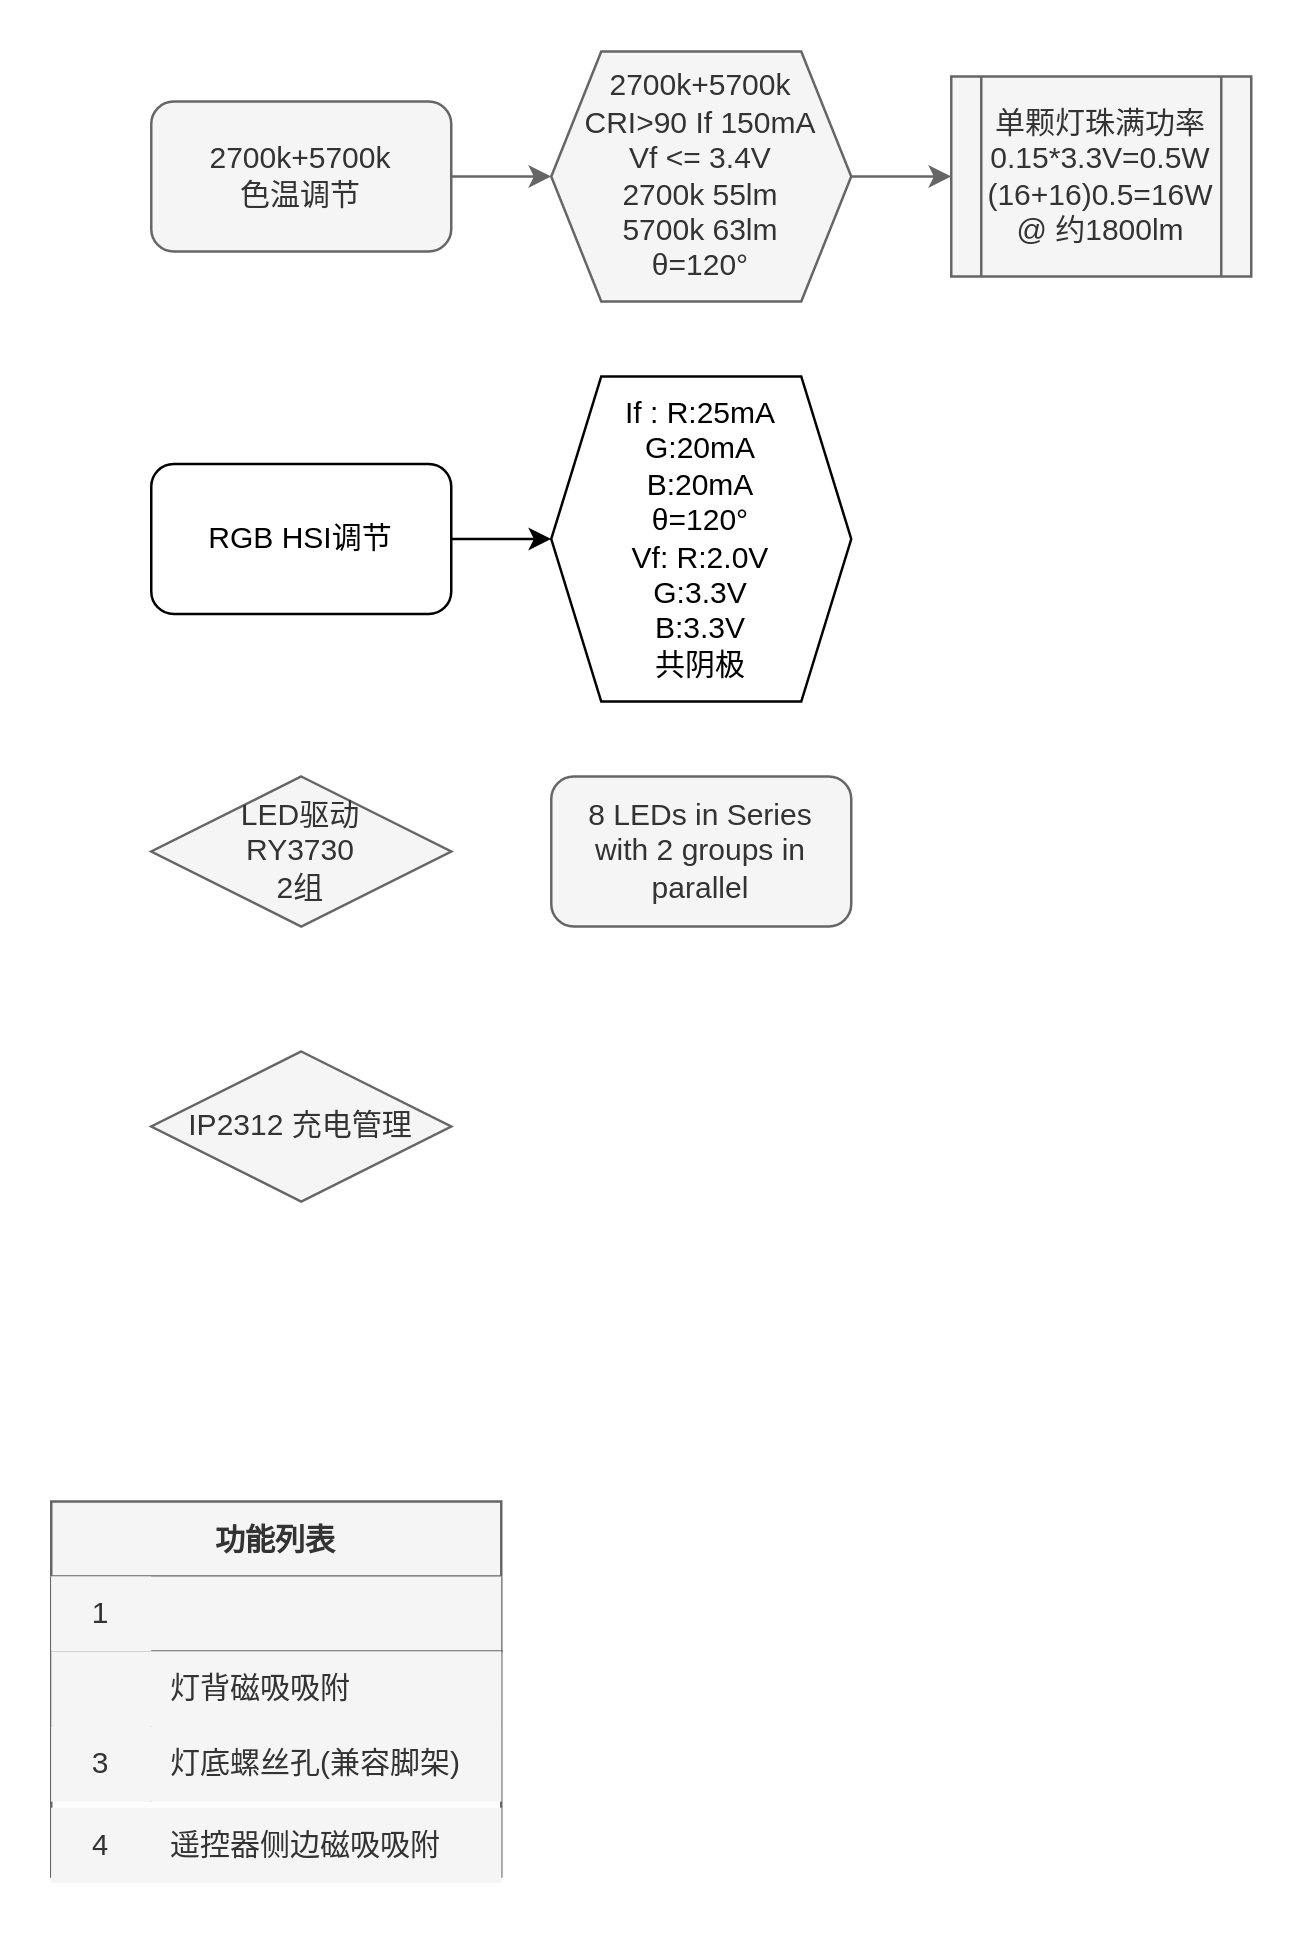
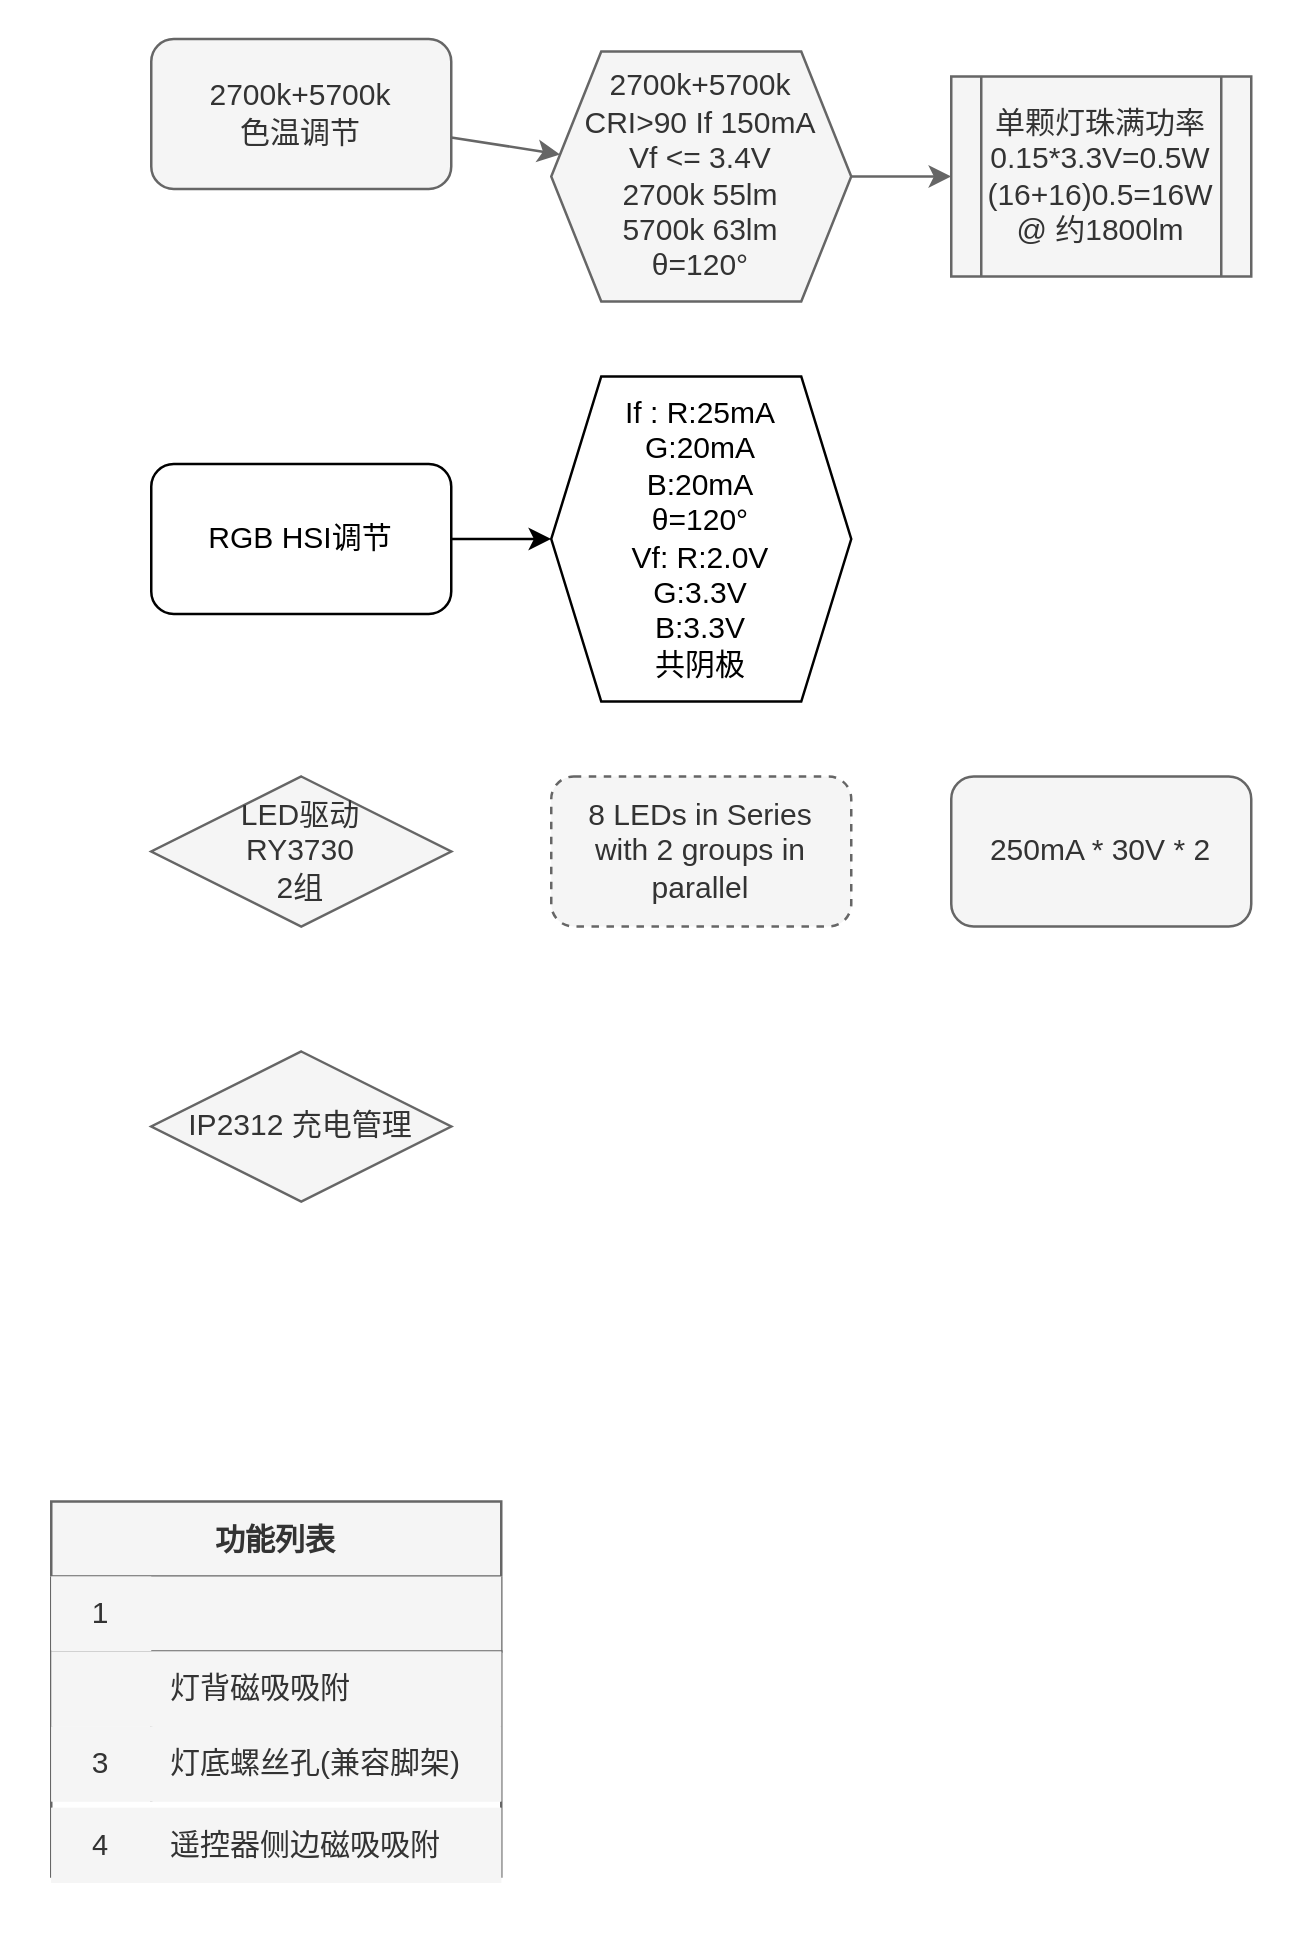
(301, 176) -> (301, 114)
(701, 851) -> (701, 851)
none -> (1101, 851)
